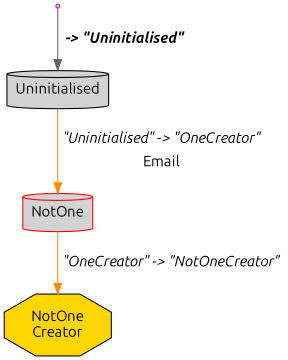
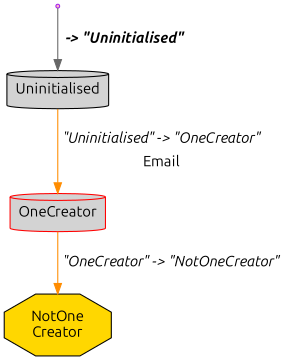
(58, 213) -> (58, 213)
